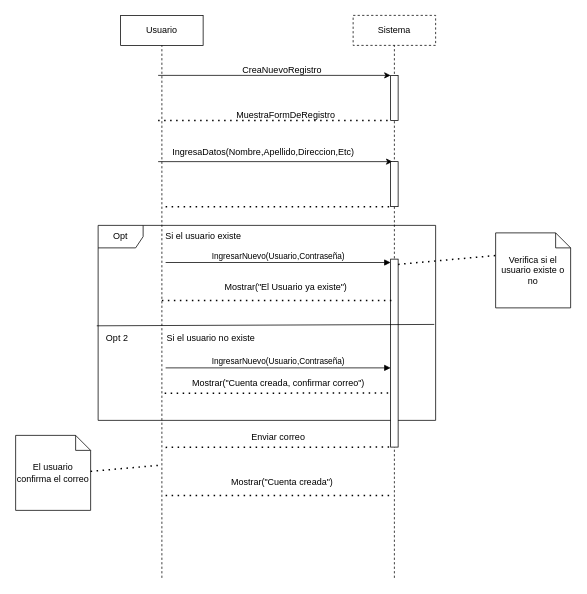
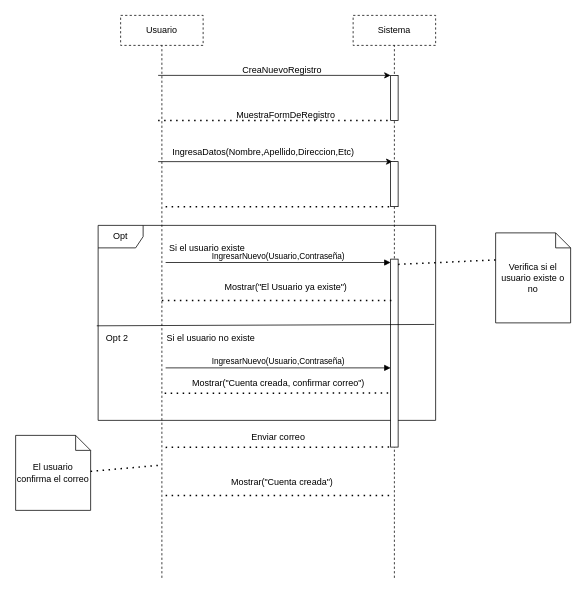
(162, 30) -> (162, 30)
(203, 237) -> (207, 248)
(533, 270) -> (533, 278)
